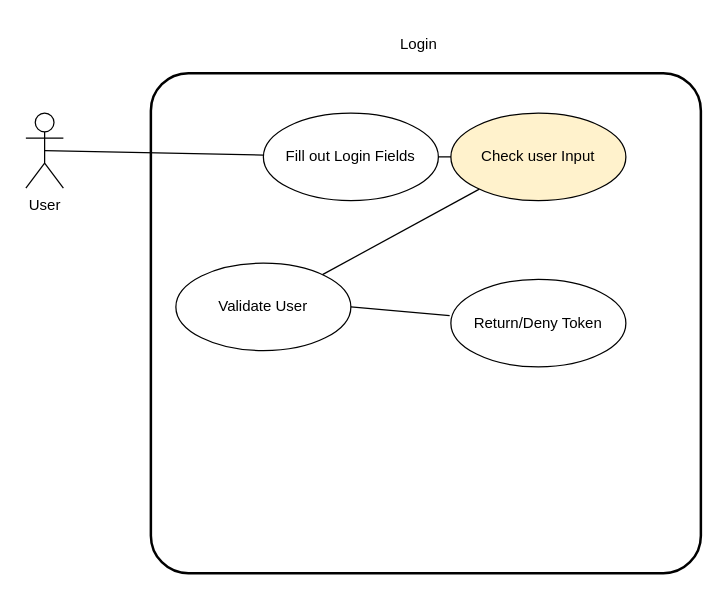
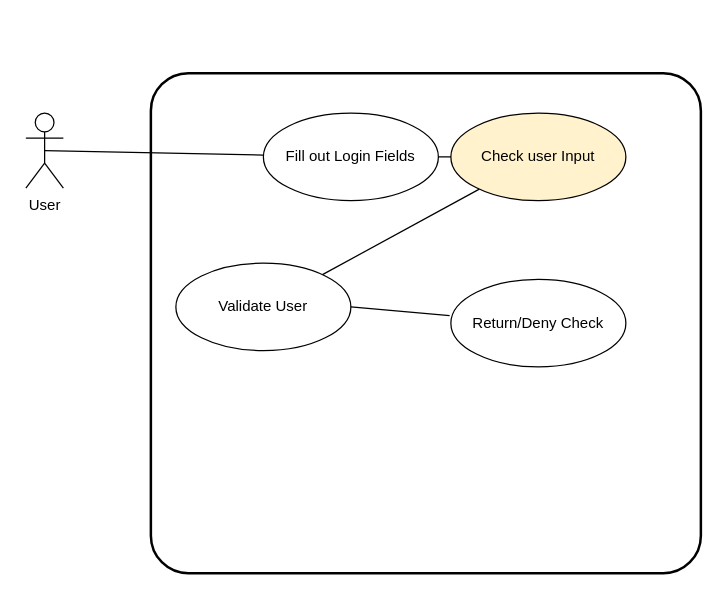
(418, 44) -> none
(538, 323) -> (538, 323)
